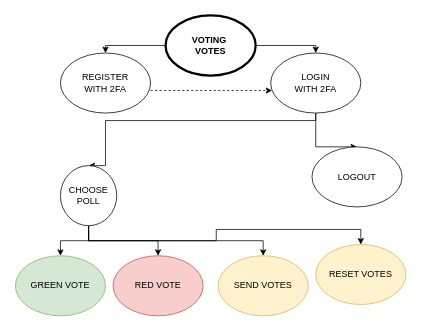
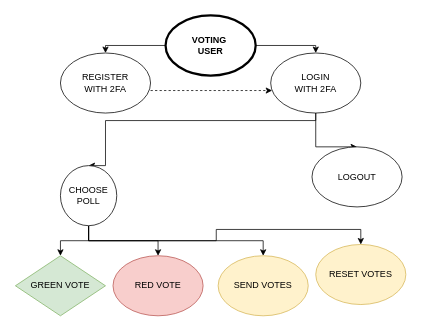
(210, 45) -> (210, 45)
(60, 285) -> (60, 285)
